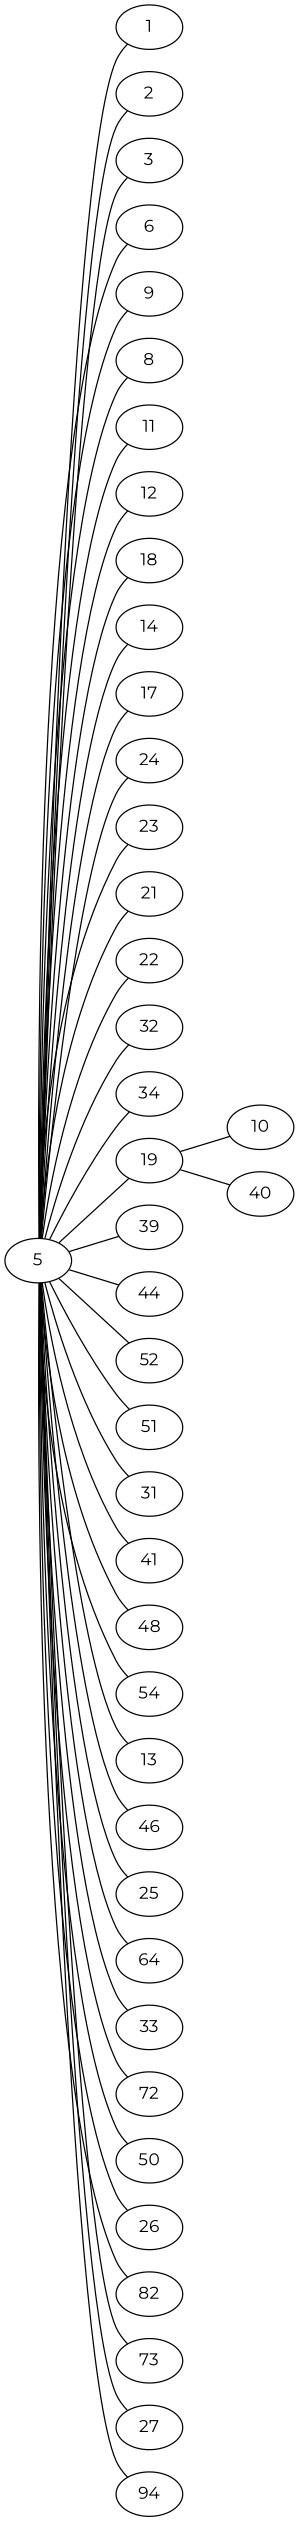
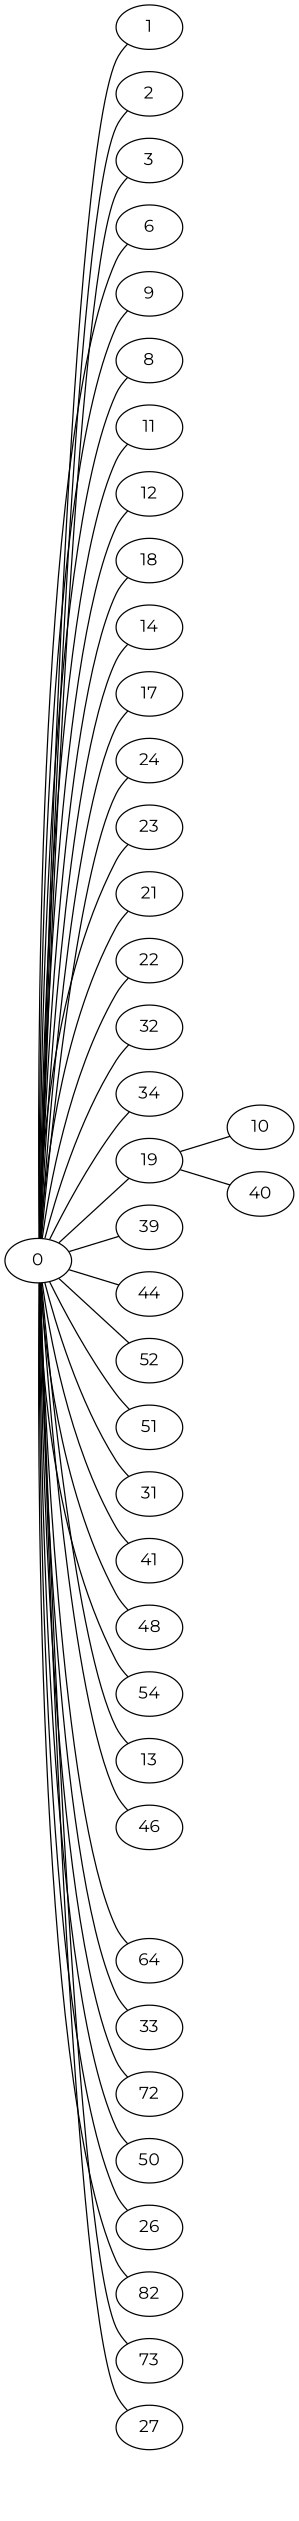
(38, 1261) -> (38, 1261)
(149, 1894) -> none
(149, 2494) -> none
